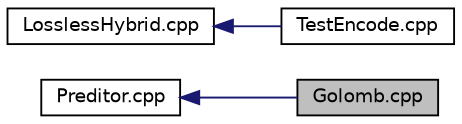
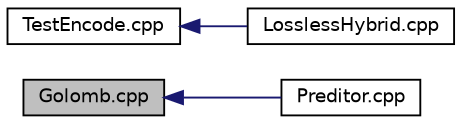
(257, 26) -> (223, 26)
(248, 98) -> (232, 98)
